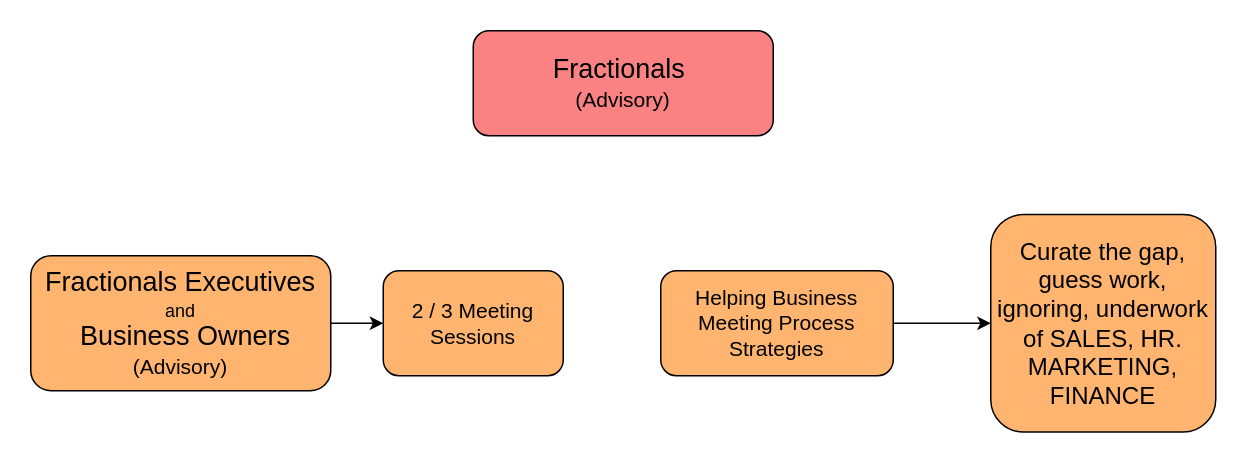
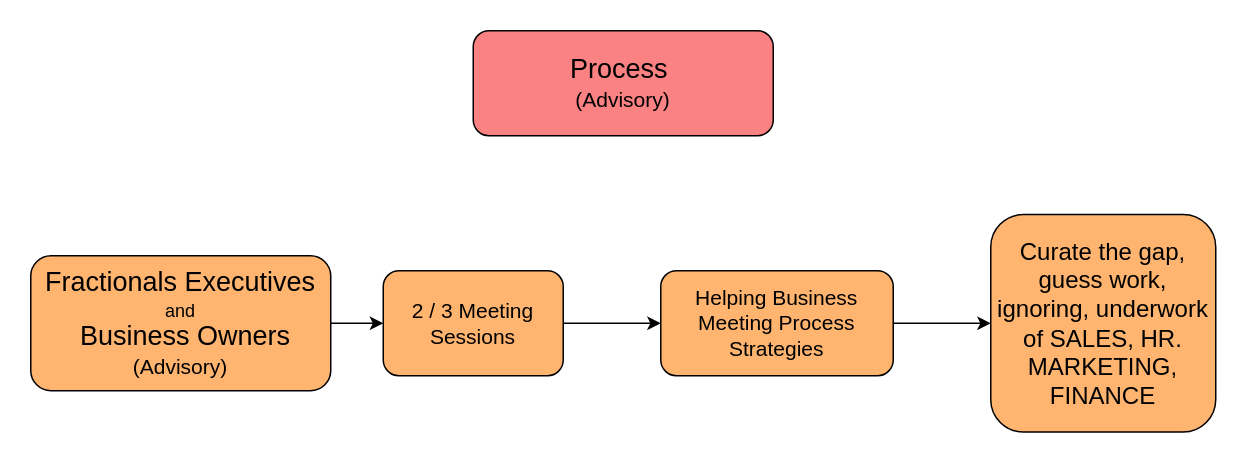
(623, 83) -> (623, 83)
none -> (607, 323)
